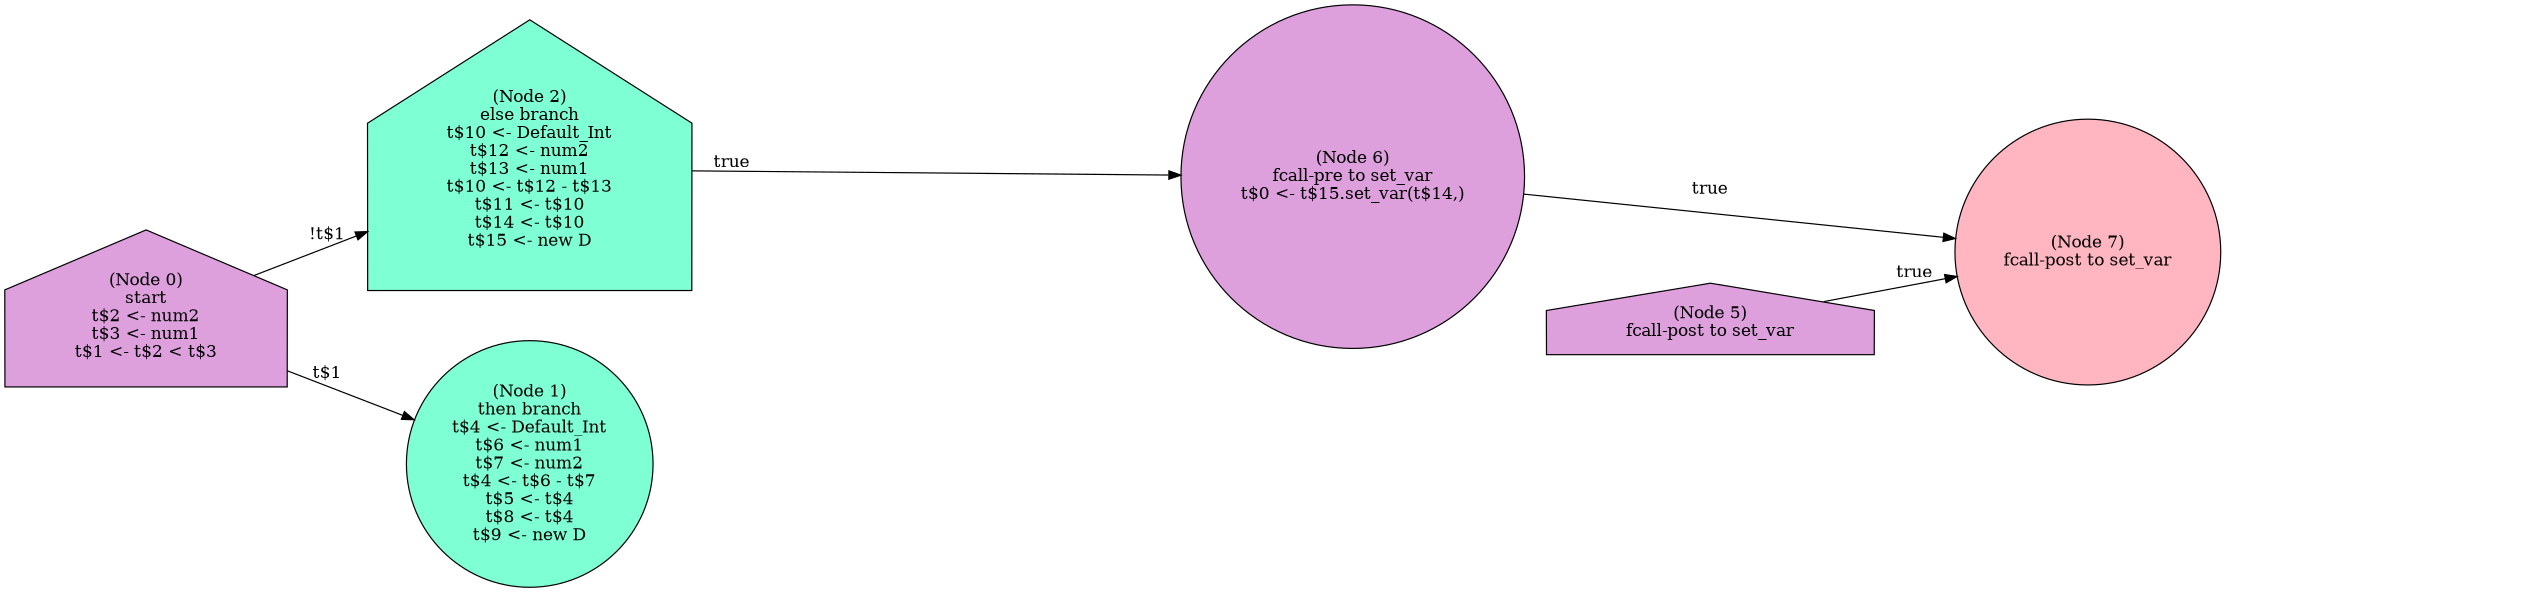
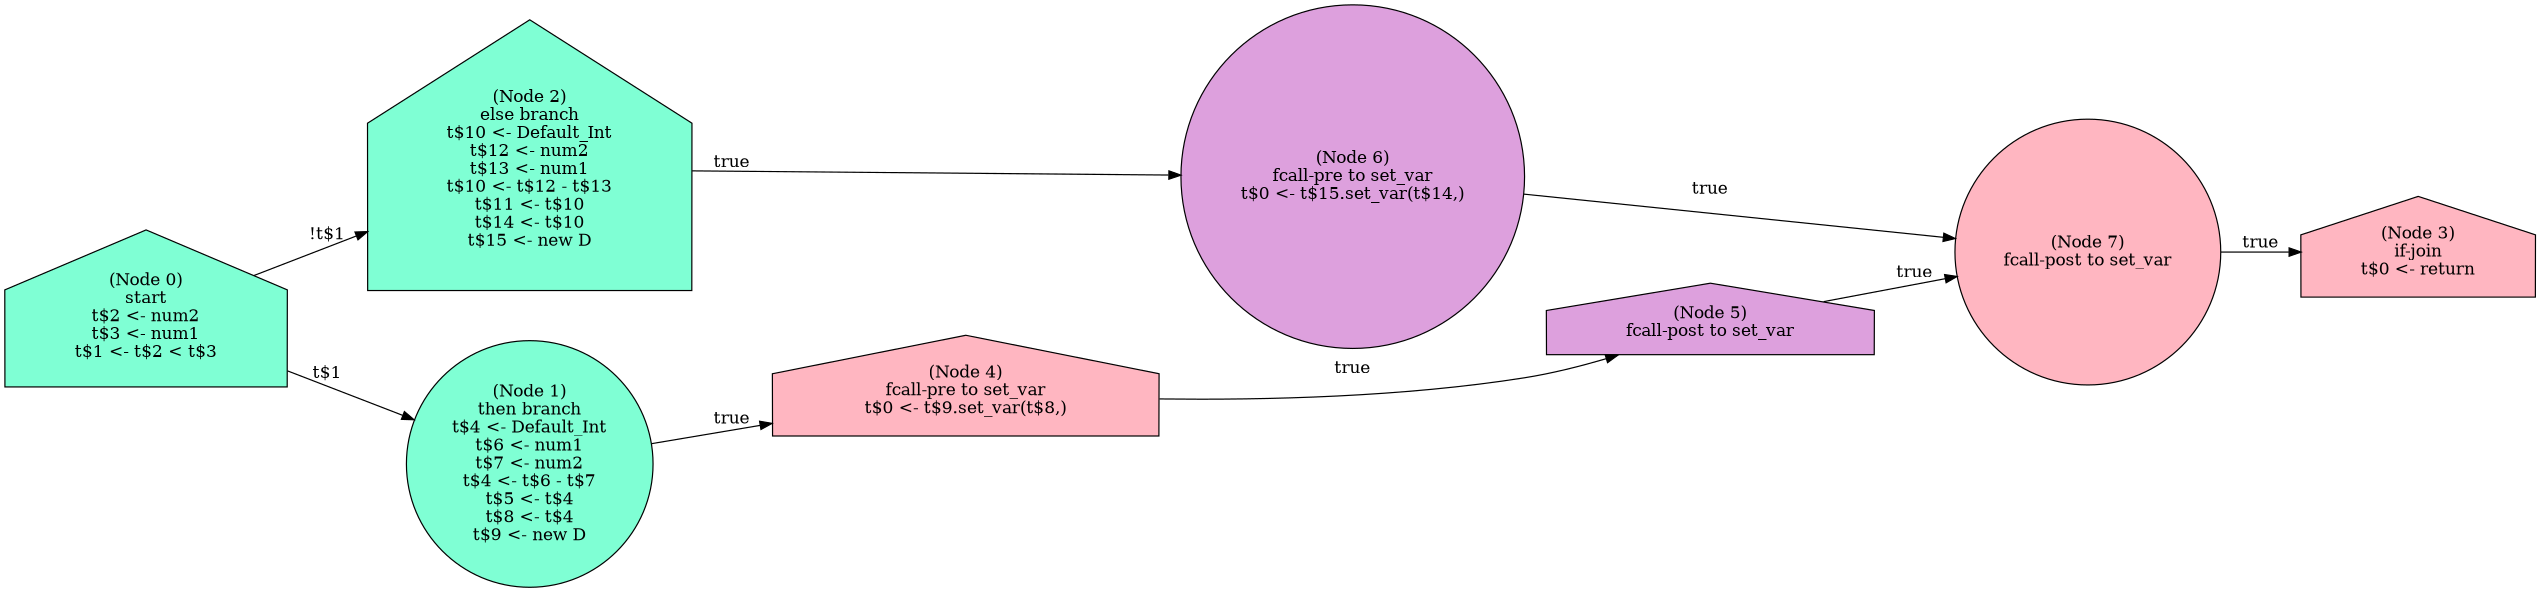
none -> (2418, 252)
(146, 317) -> (146, 317)
none -> (966, 391)
